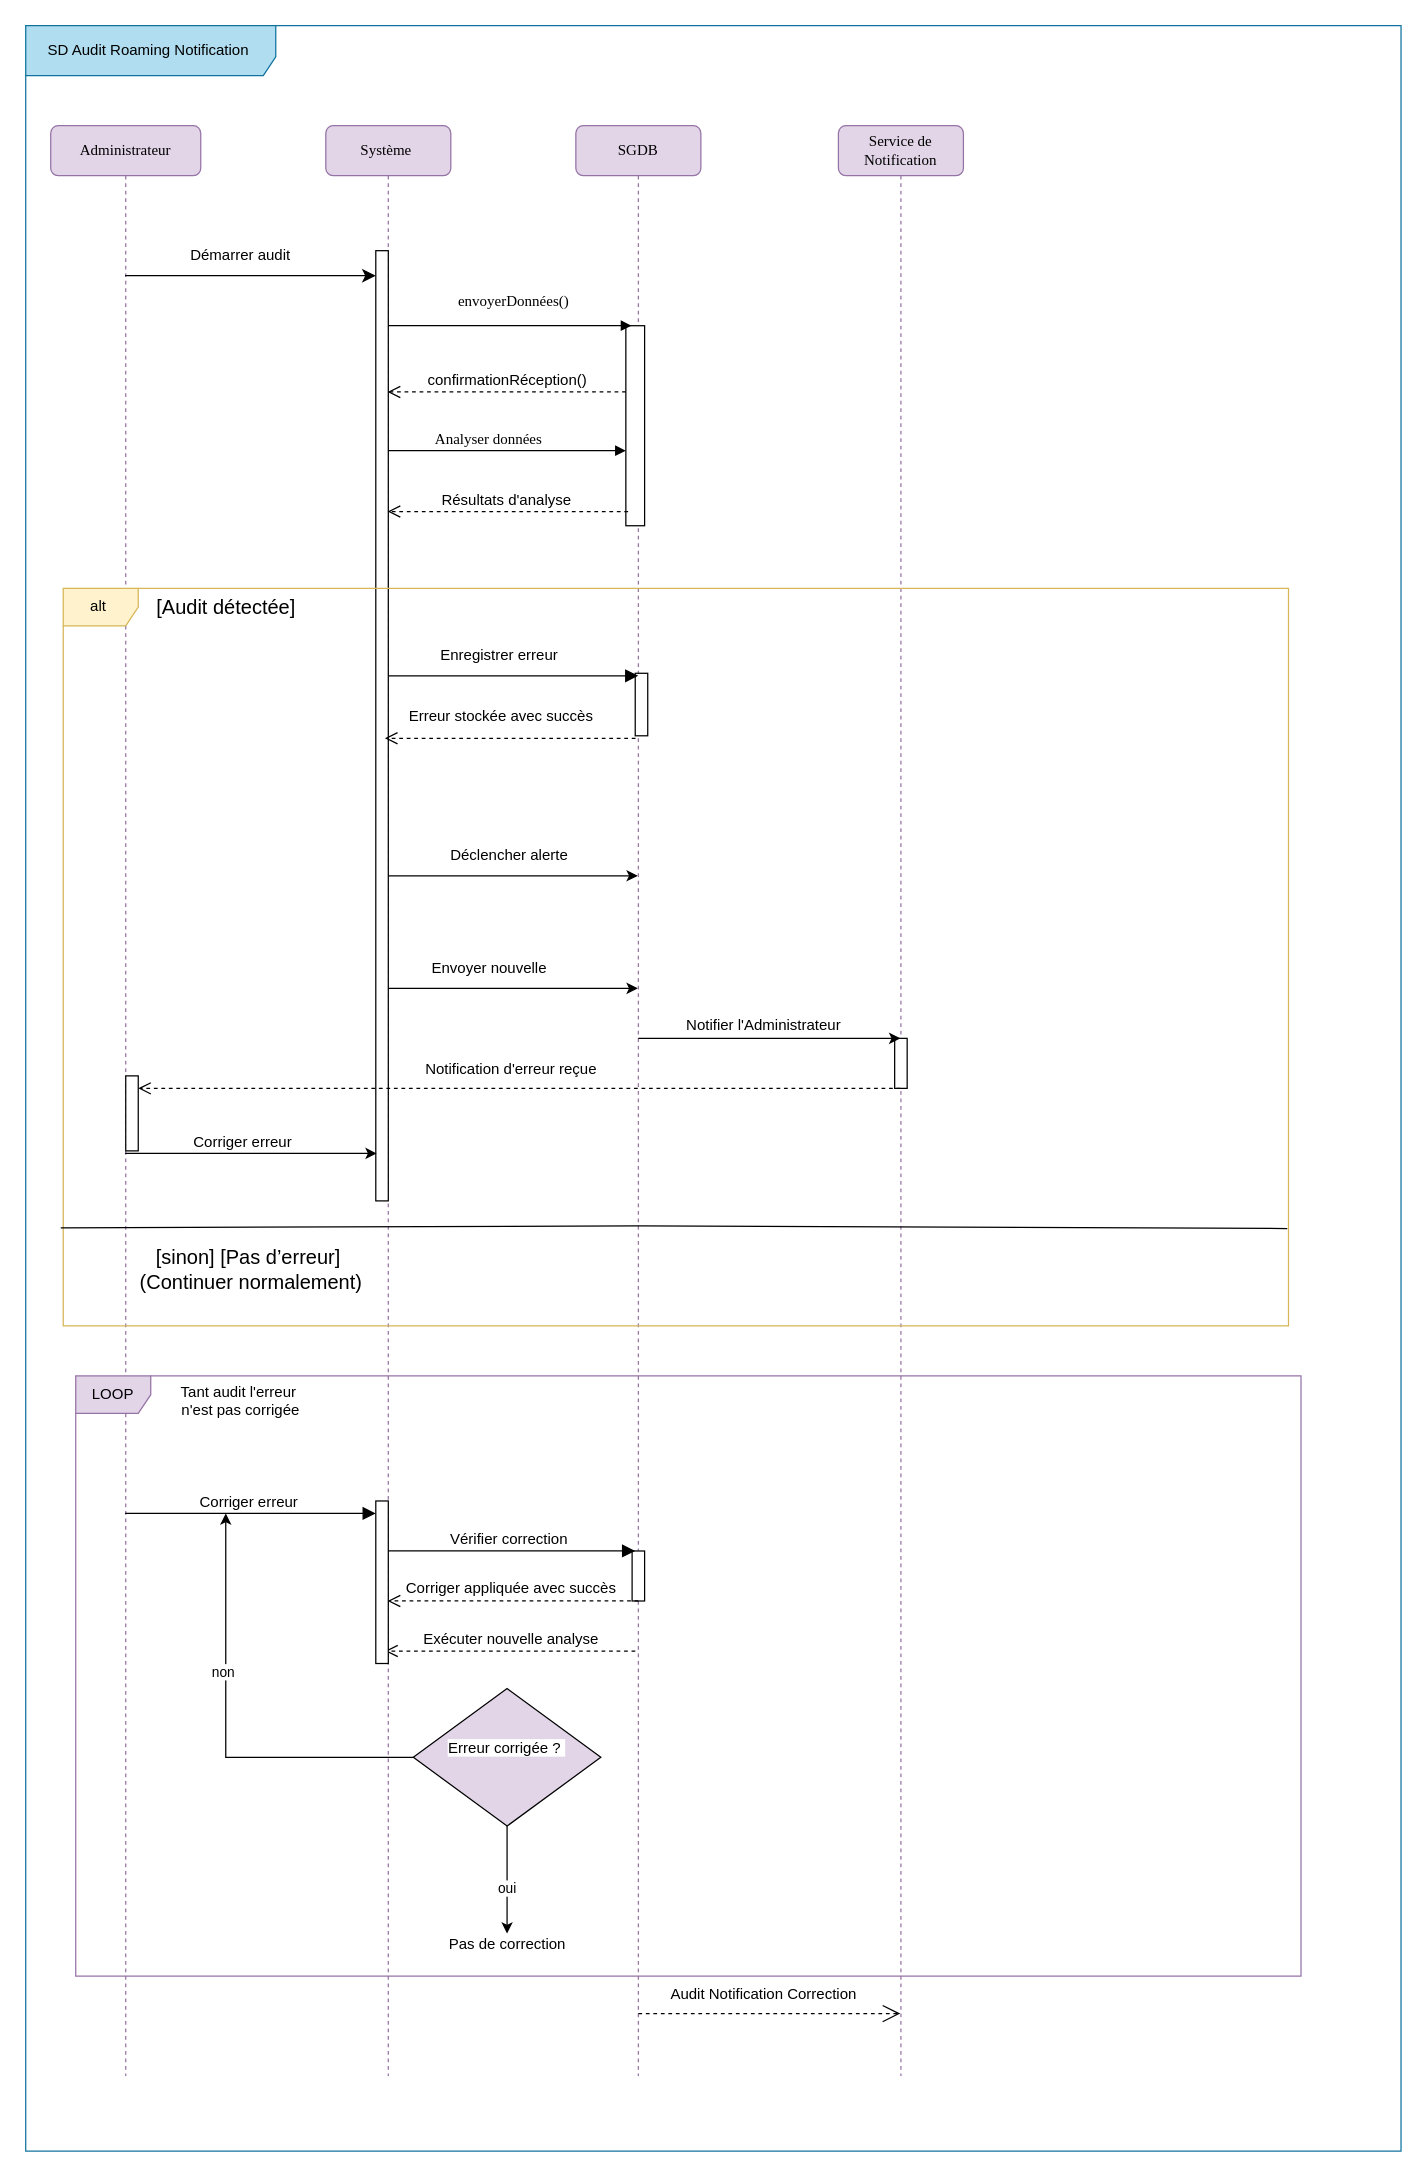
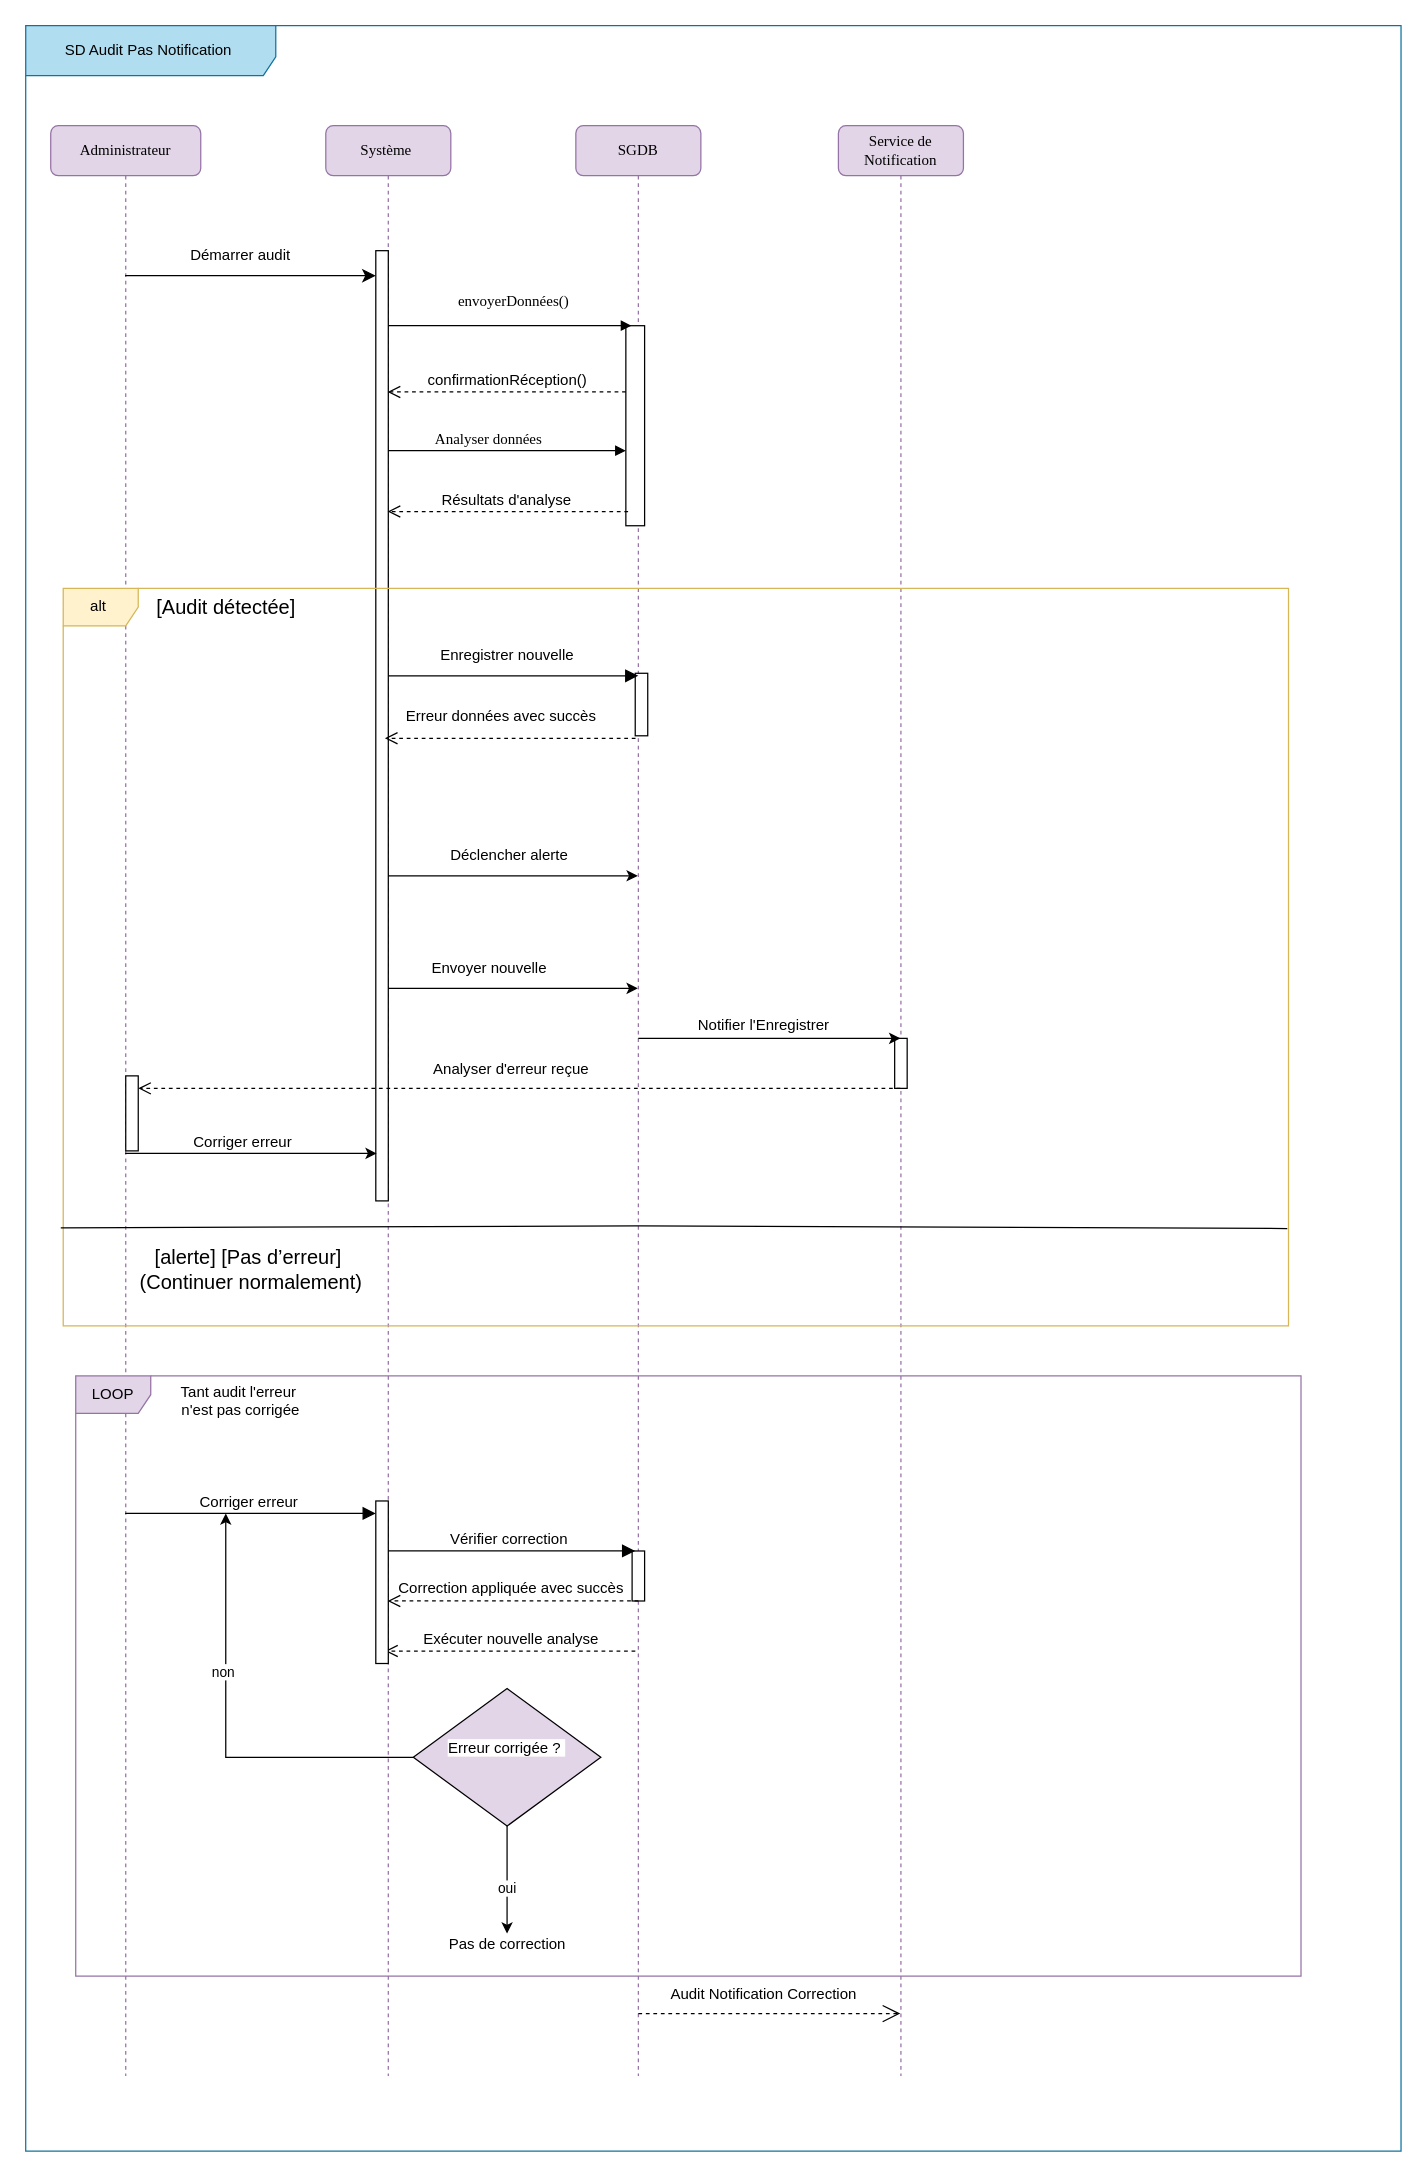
(151, 51) -> (151, 51)
(512, 656) -> (517, 656)
(501, 717) -> (501, 717)
(764, 1026) -> (764, 1026)
(511, 1069) -> (511, 1069)
(251, 1269) -> (251, 1269)
(511, 1588) -> (511, 1588)
